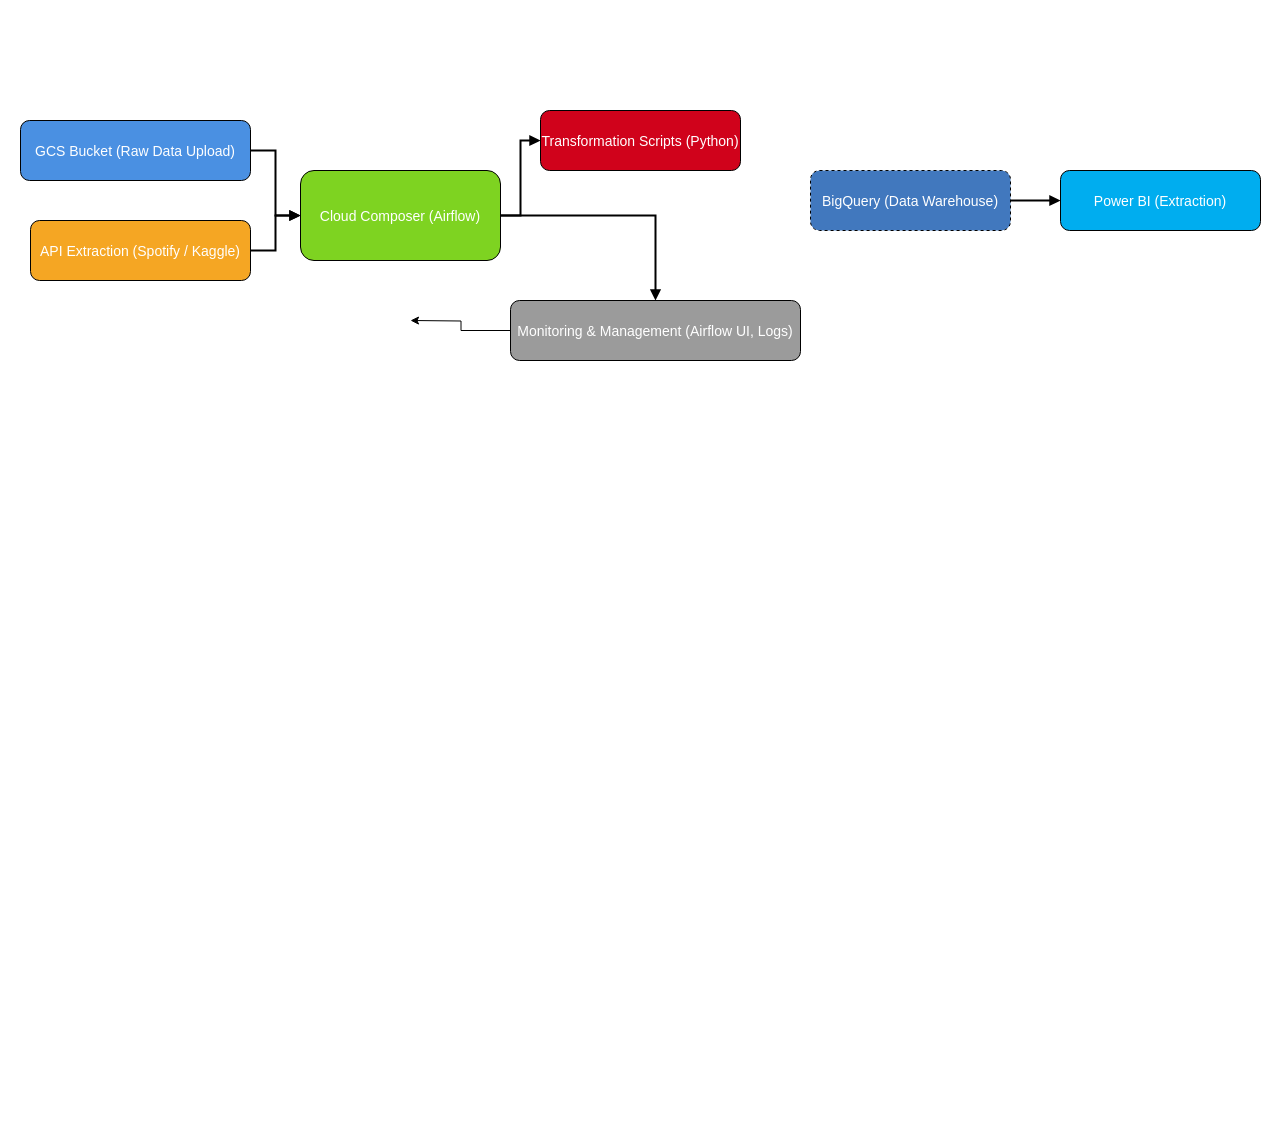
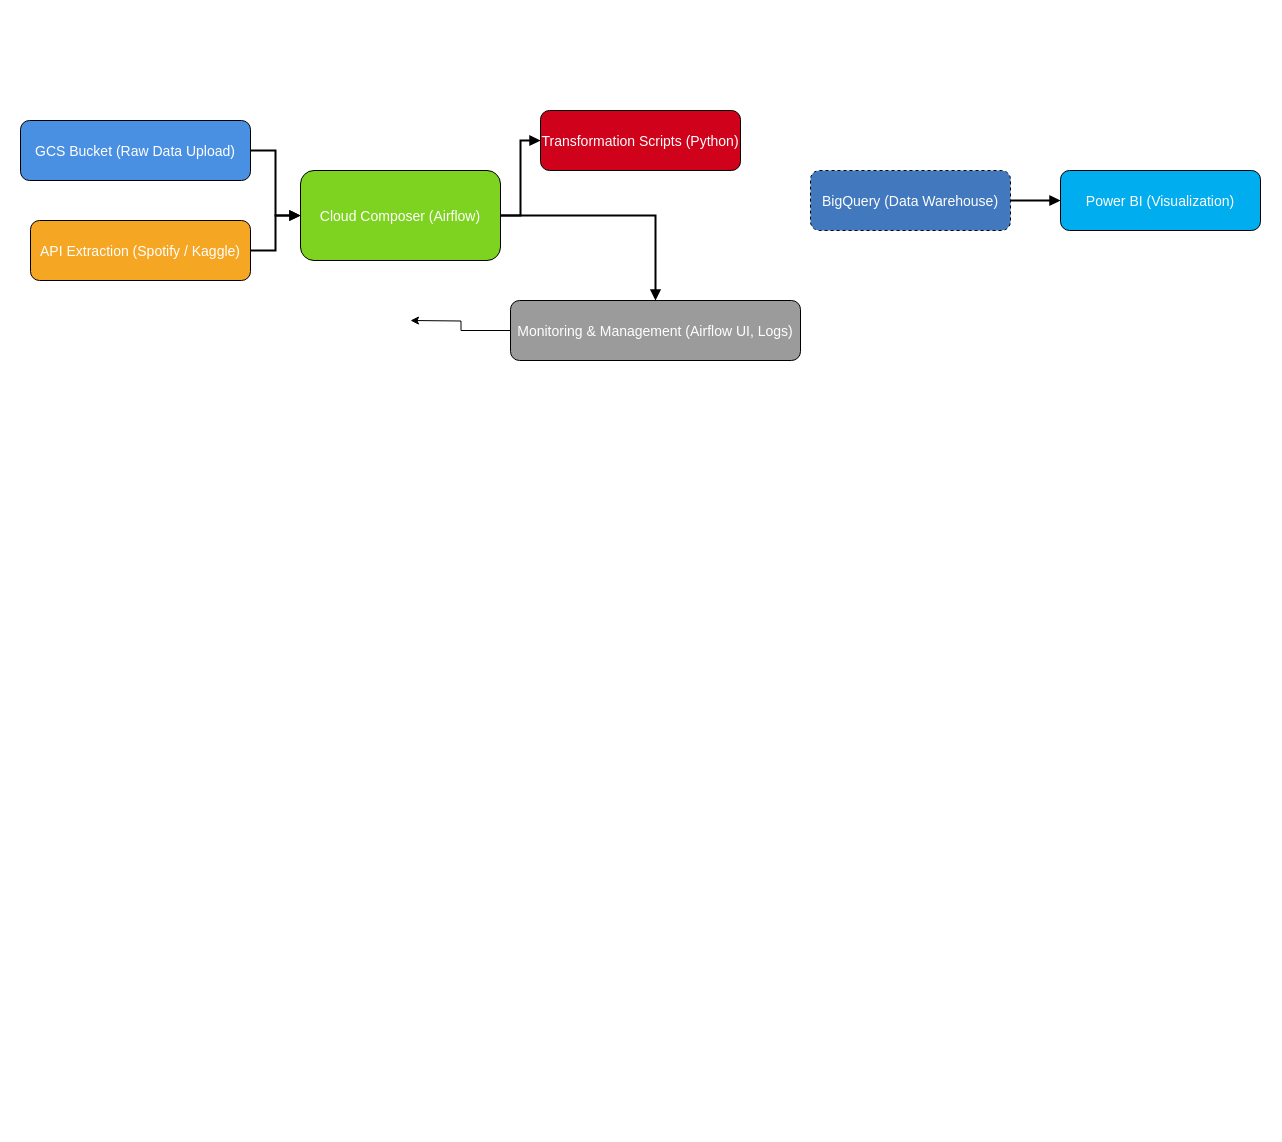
(1160, 201) -> (1160, 201)
